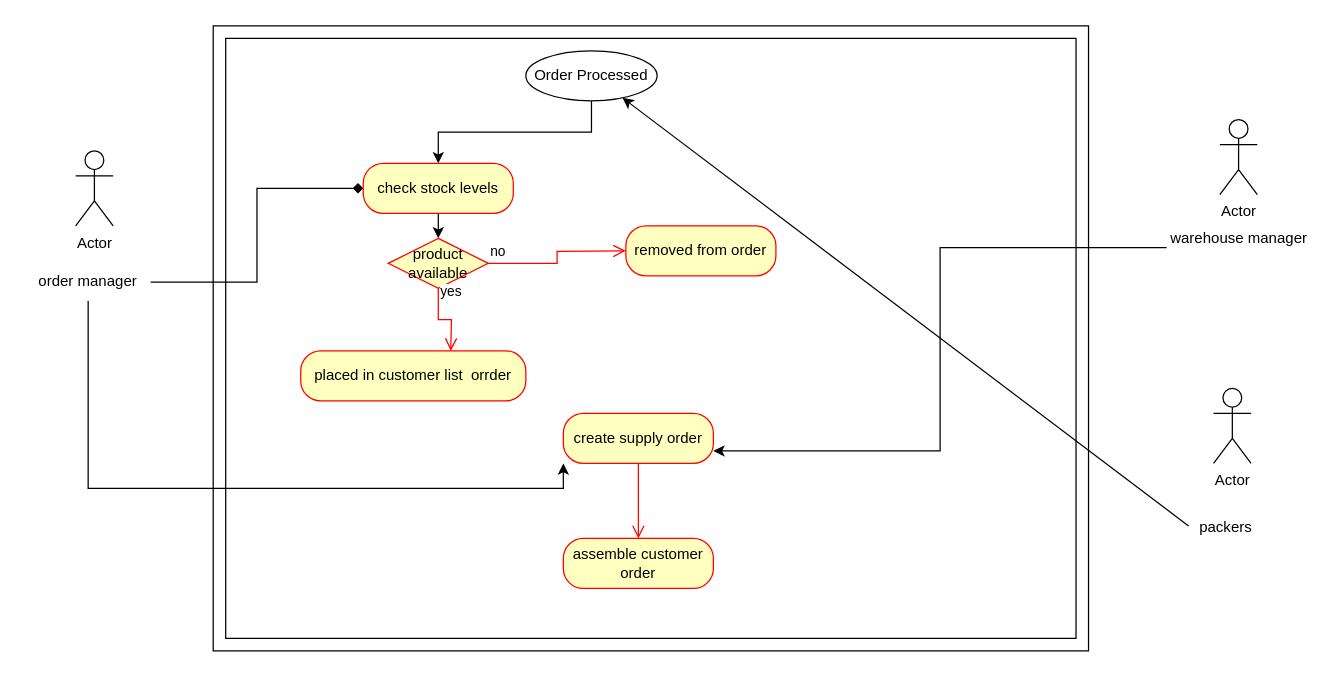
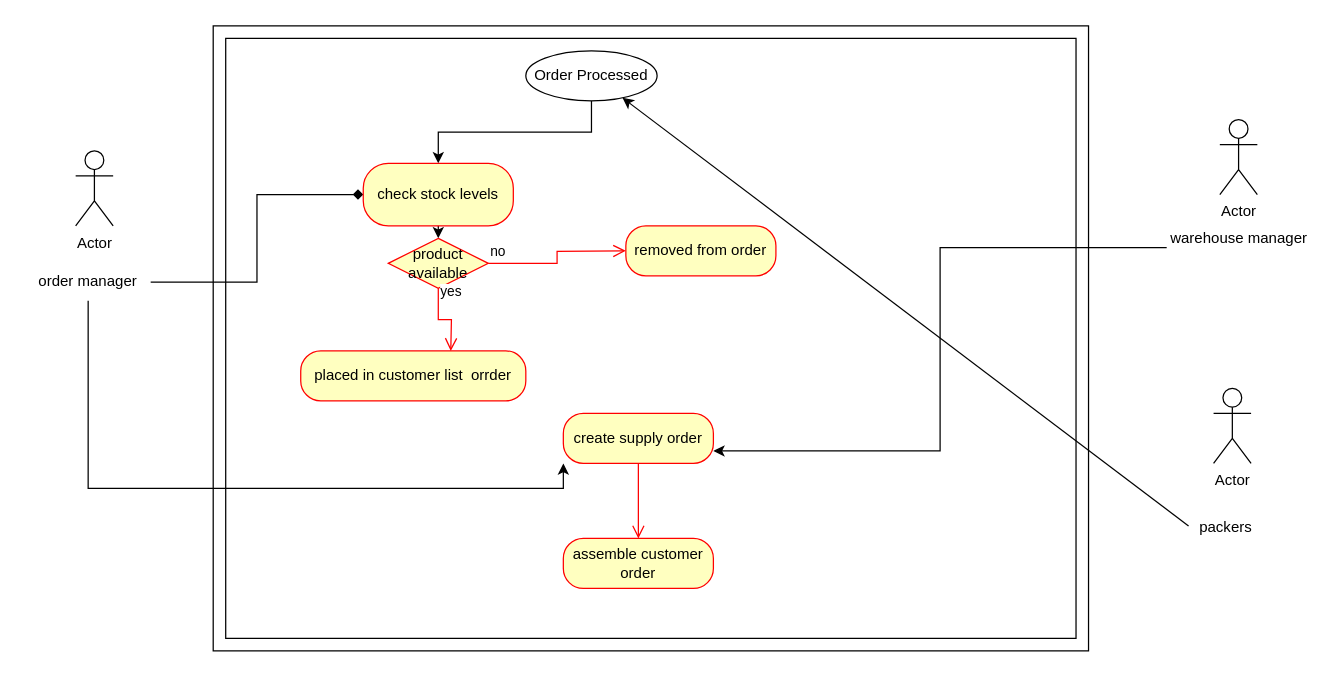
(438, 188) -> (438, 194)
